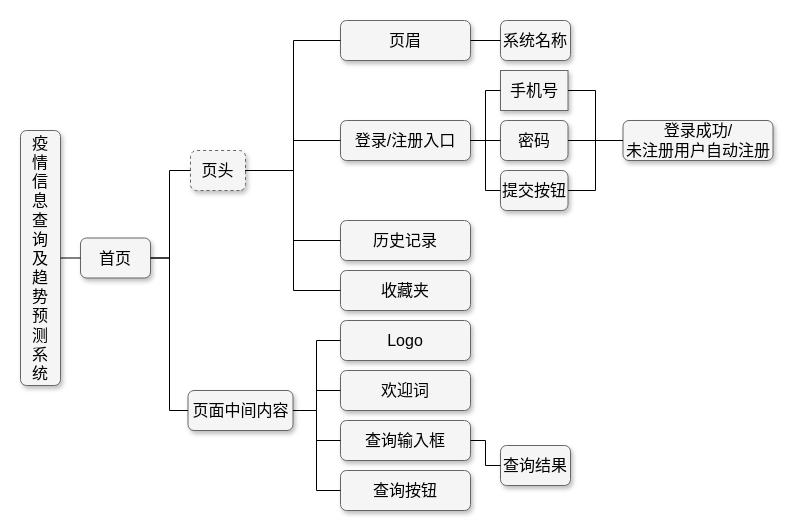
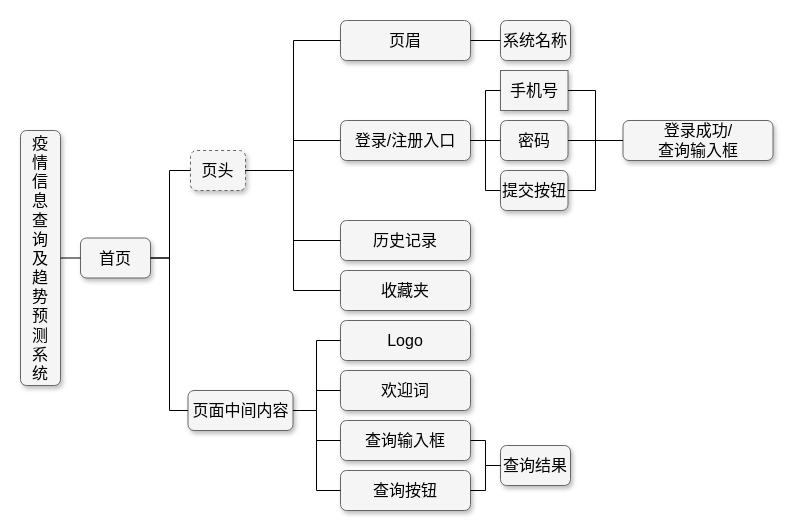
(699, 141) -> (699, 141)
none -> (486, 487)
